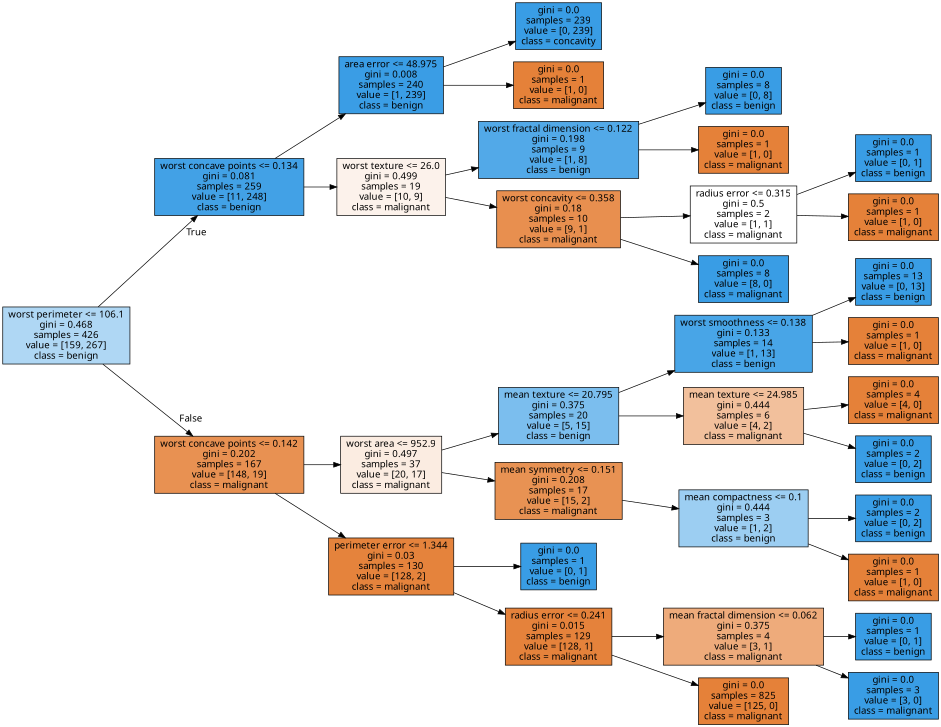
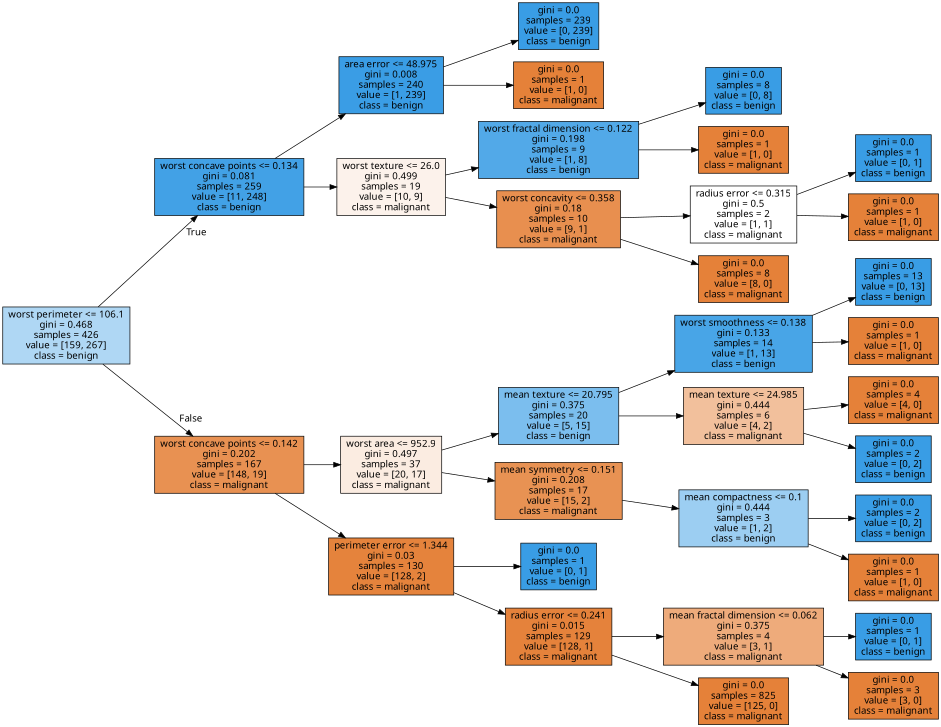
(559, 26) -> (559, 26)
(744, 279) -> (744, 279)
(893, 696) -> (893, 696)
